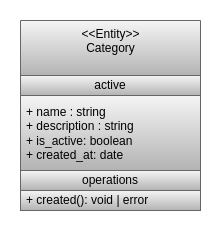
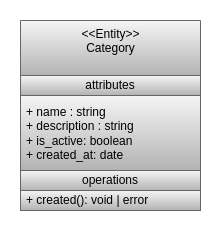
(111, 86) -> (111, 86)
